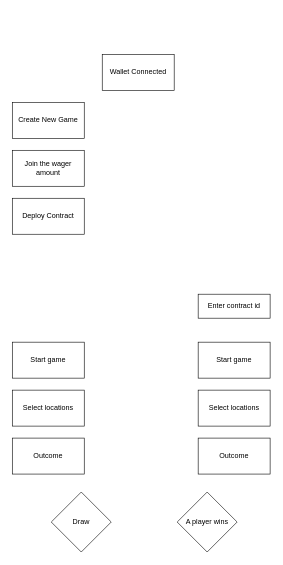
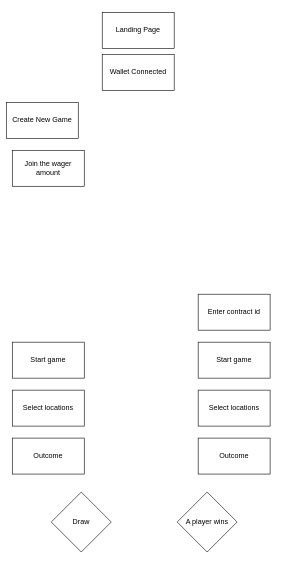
none -> (138, 30)
(48, 120) -> (42, 120)
(48, 216) -> none
(234, 306) -> (234, 312)
